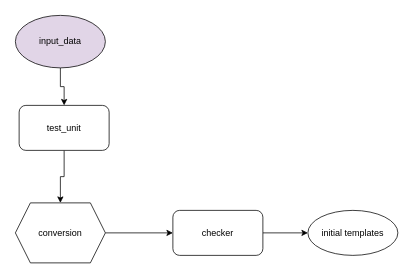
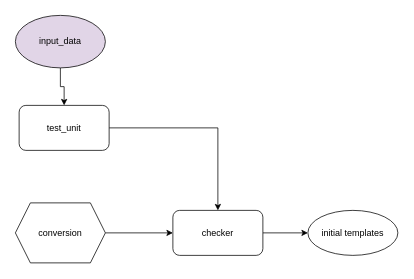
(60, 184) -> (217, 128)
